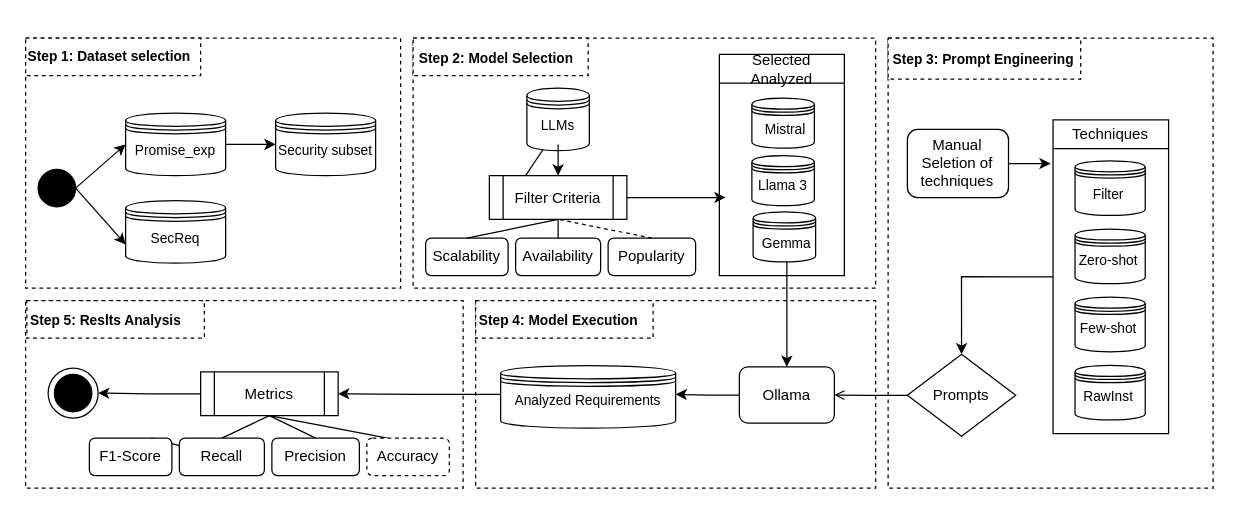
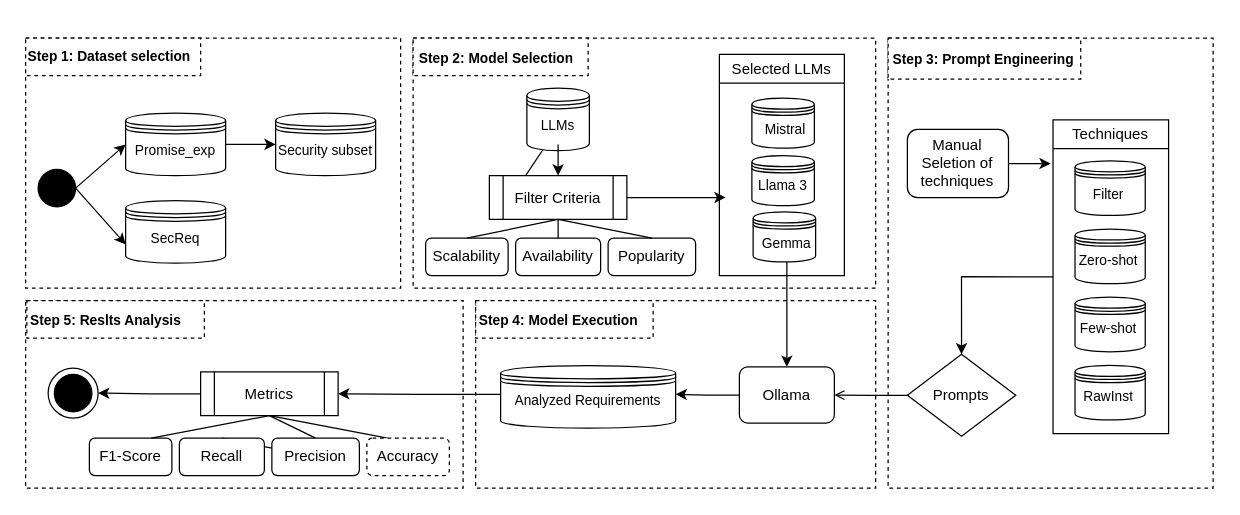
(782, 69) -> (782, 69)
(605, 229) -> (605, 229)
(243, 428) -> (267, 447)
(175, 444) -> (207, 427)
